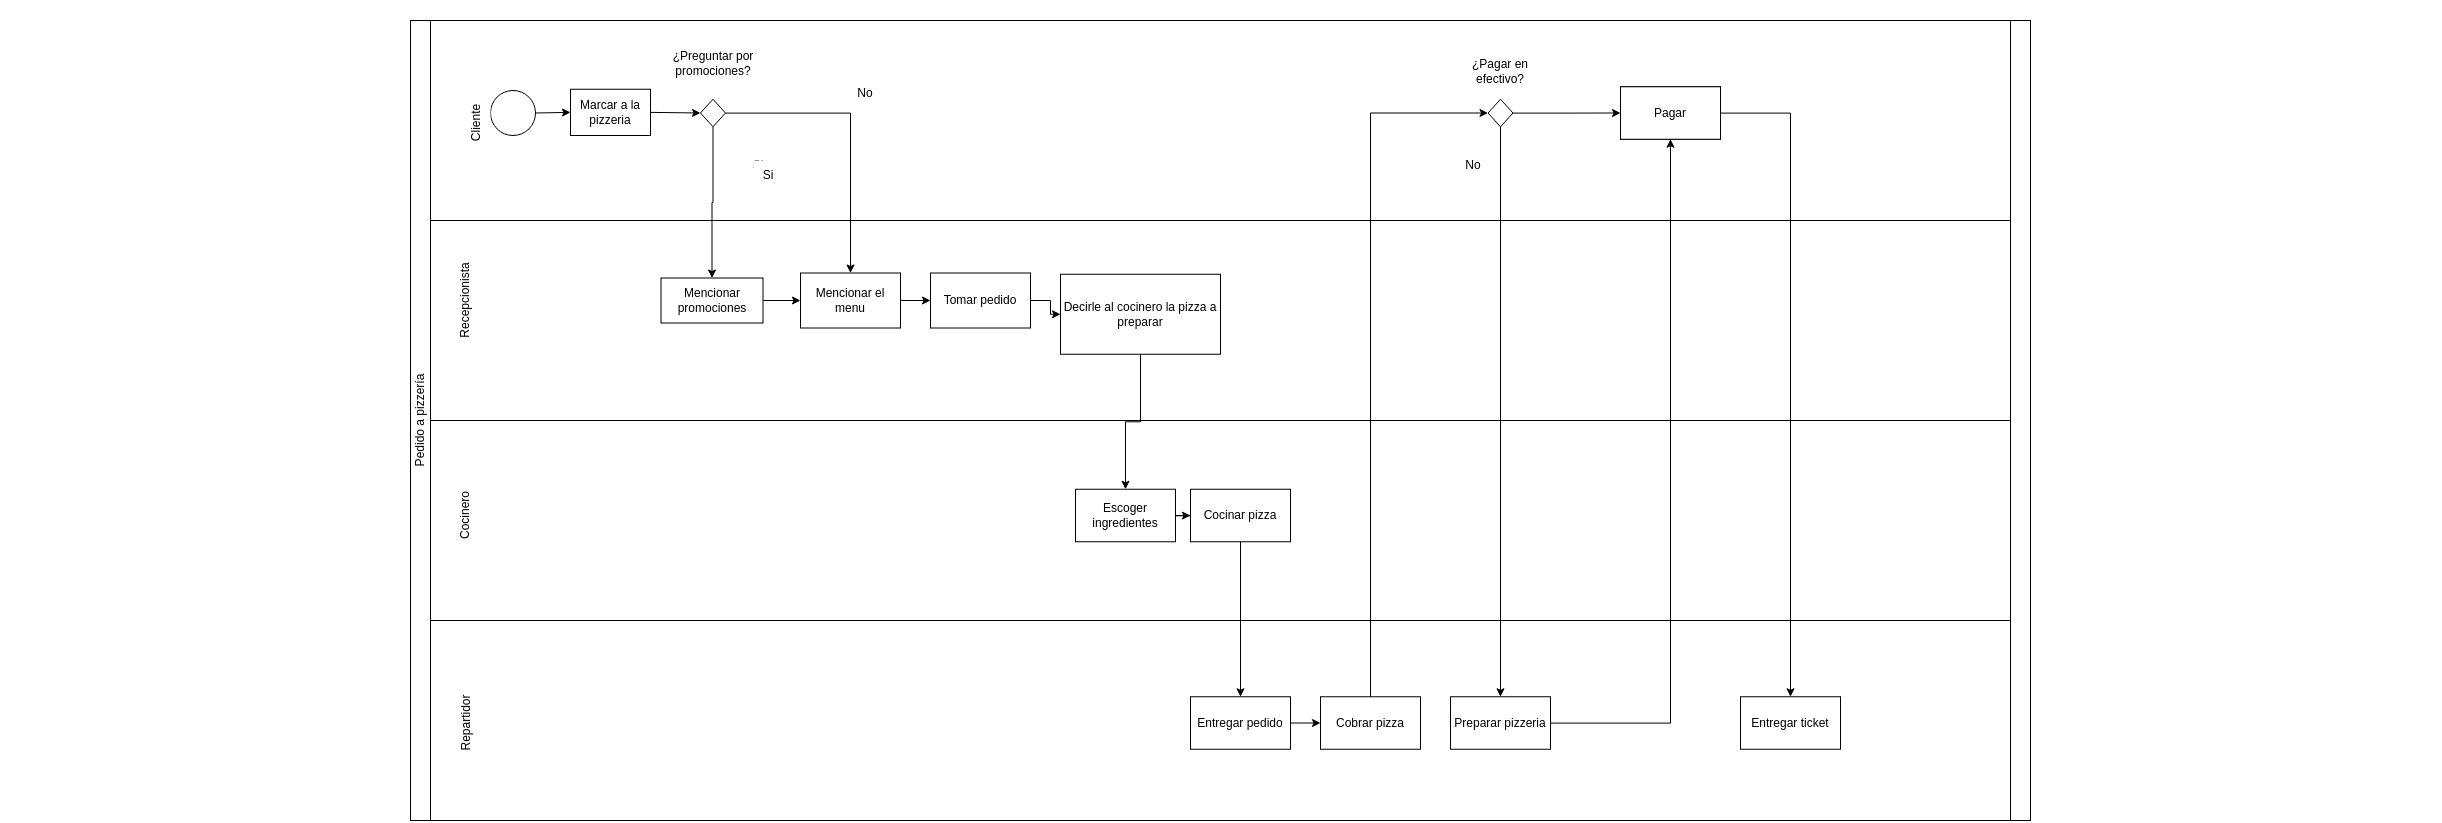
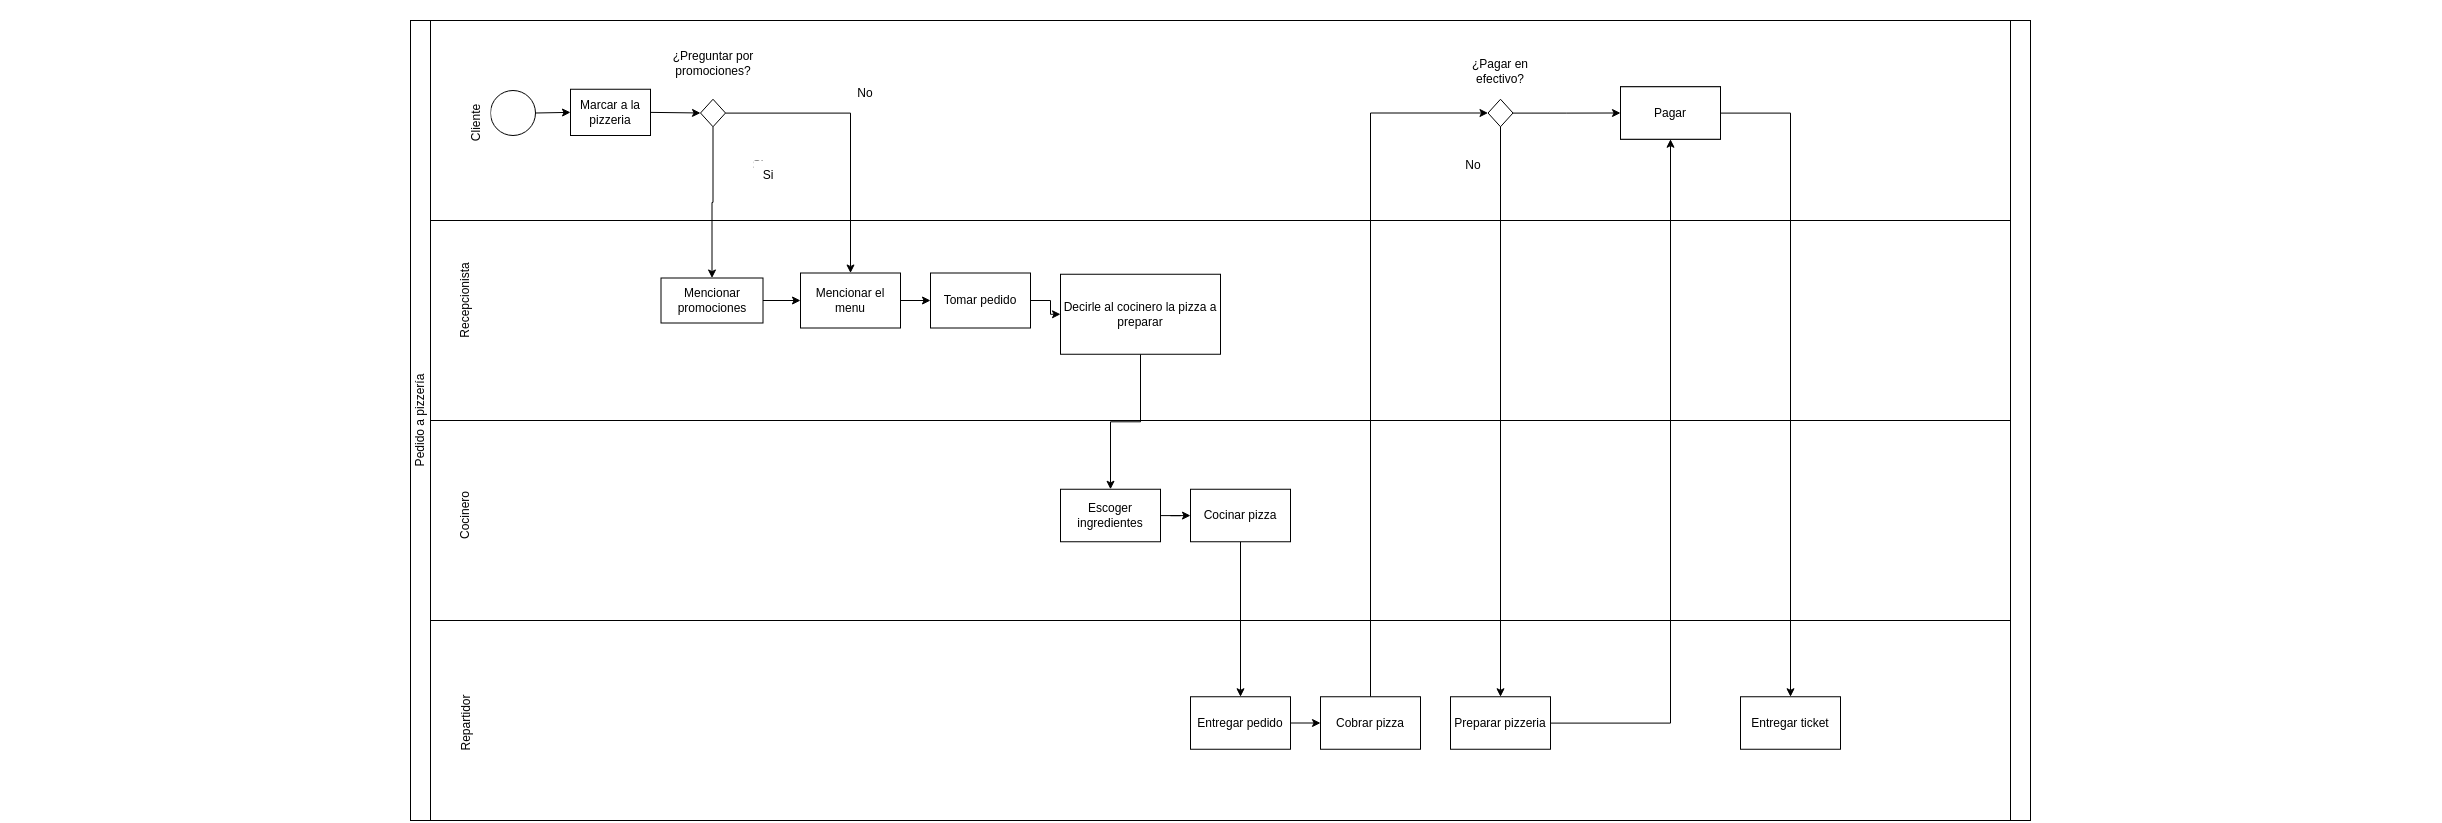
(1126, 516) -> (1111, 516)
